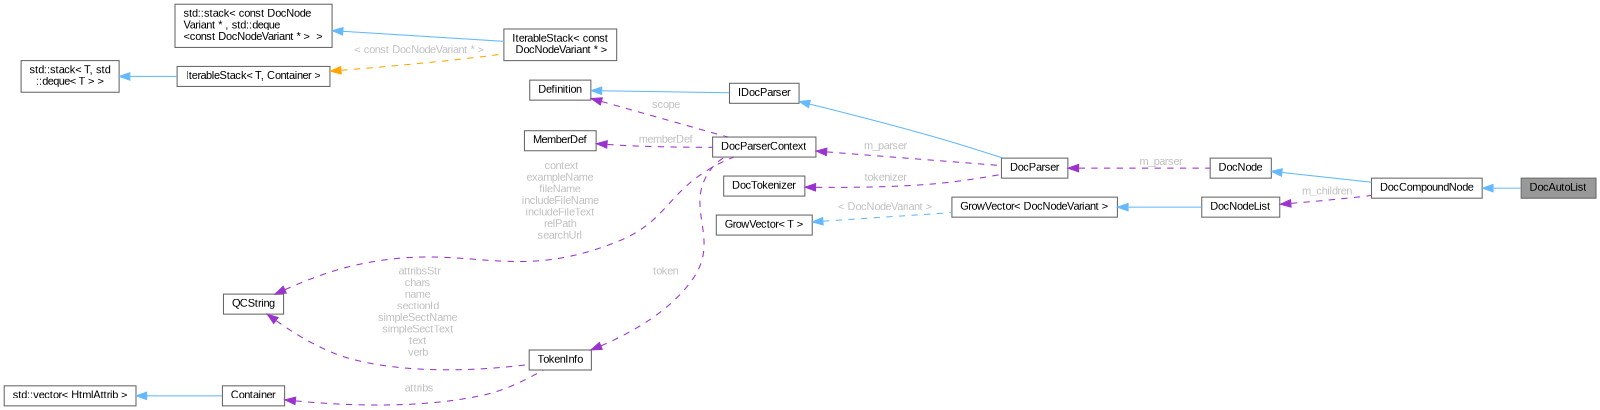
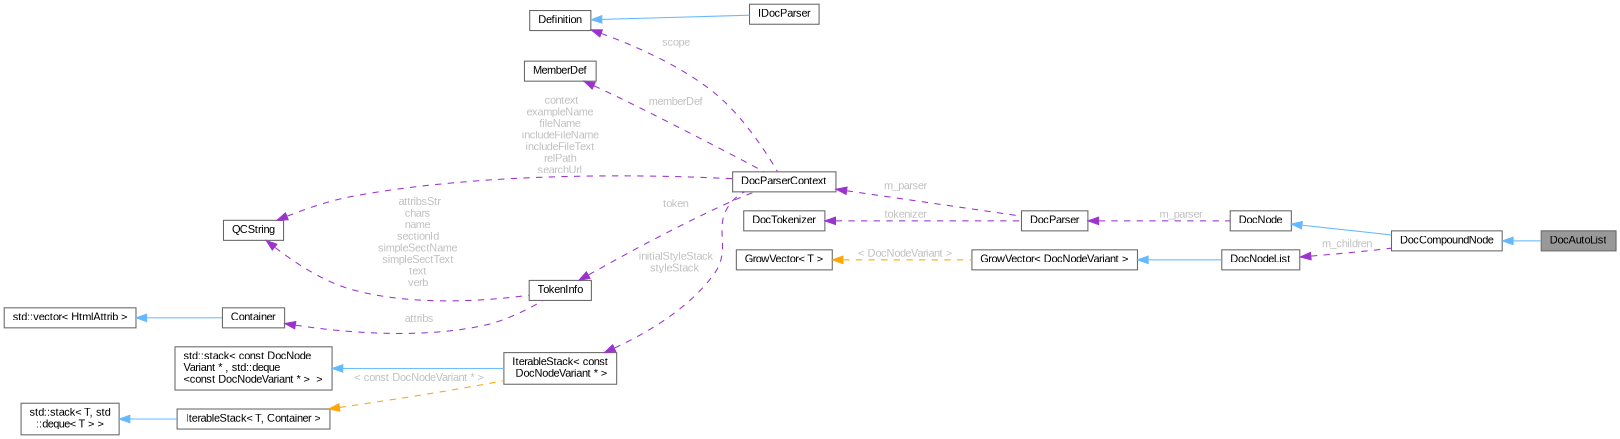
(907, 129) -> none
(887, 217) -> (908, 260)
none -> (704, 287)
